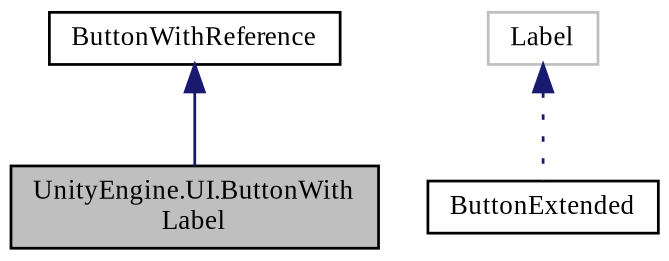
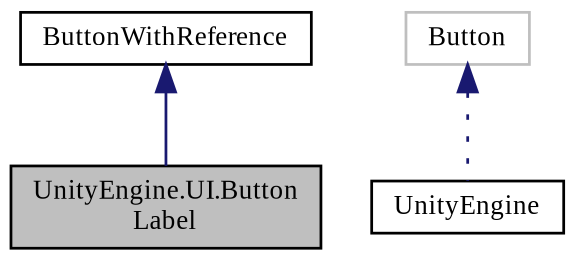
(543, 38) -> (468, 38)
(195, 207) -> (166, 207)
(543, 207) -> (468, 207)
